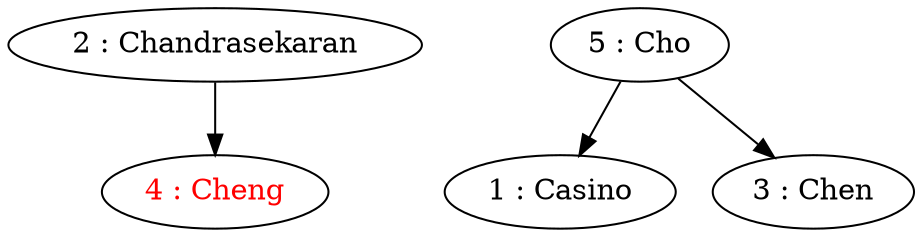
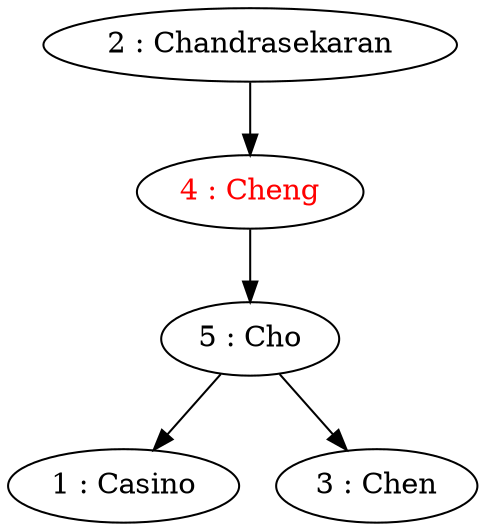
none -> (250, 255)
